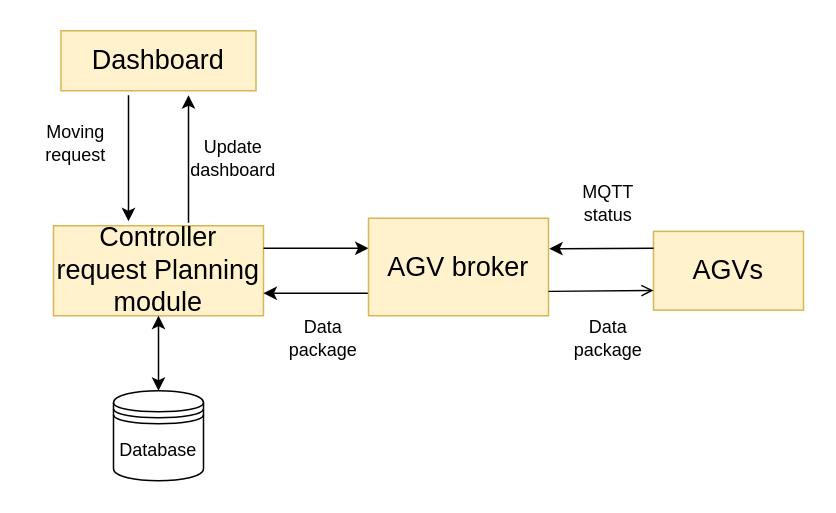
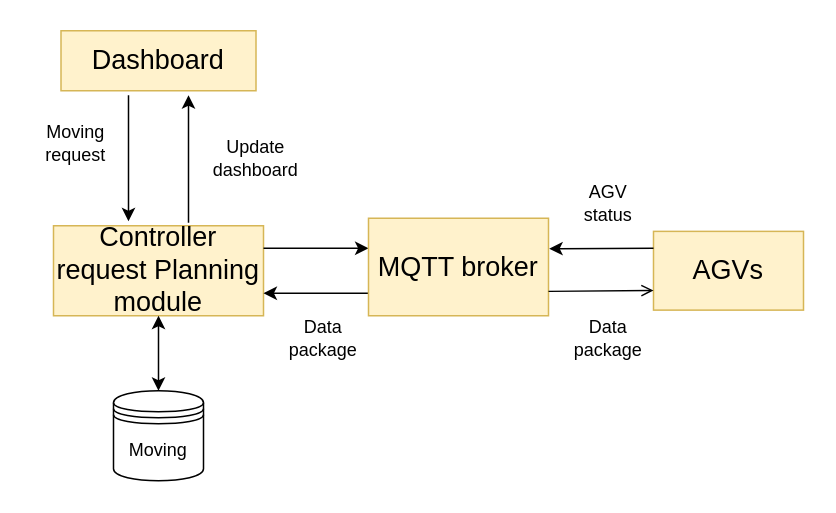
(233, 158) -> (256, 158)
(608, 203) -> (608, 203)
(458, 268) -> (458, 268)
(158, 451) -> (158, 451)
